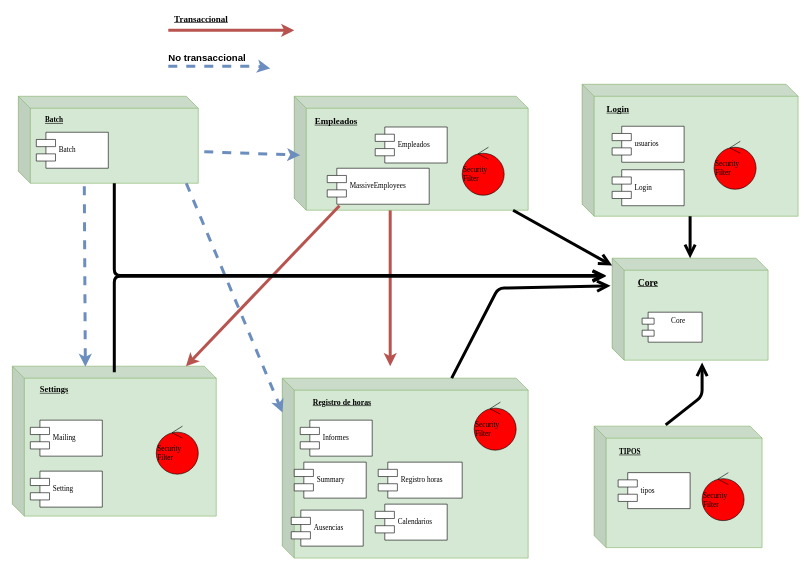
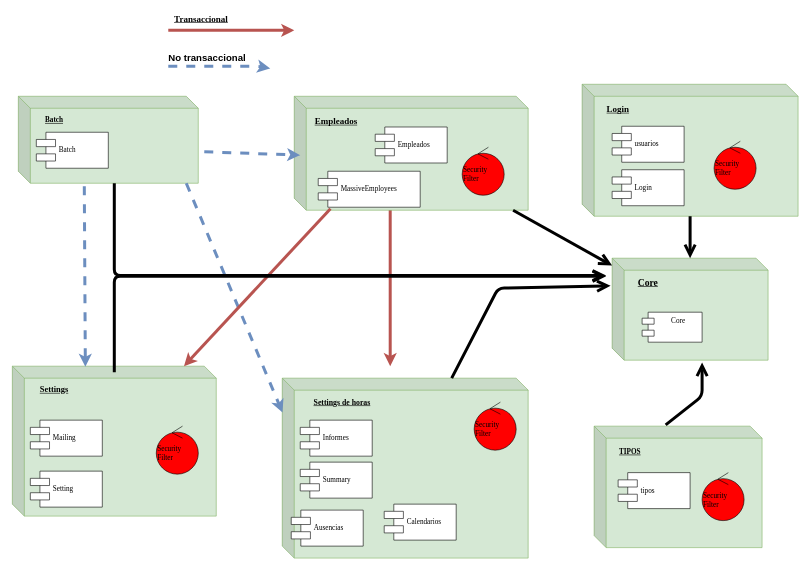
(378, 186) -> (369, 189)
(342, 402) -> (342, 402)
(330, 480) -> (336, 480)
(420, 480) -> none
(411, 522) -> (420, 522)
